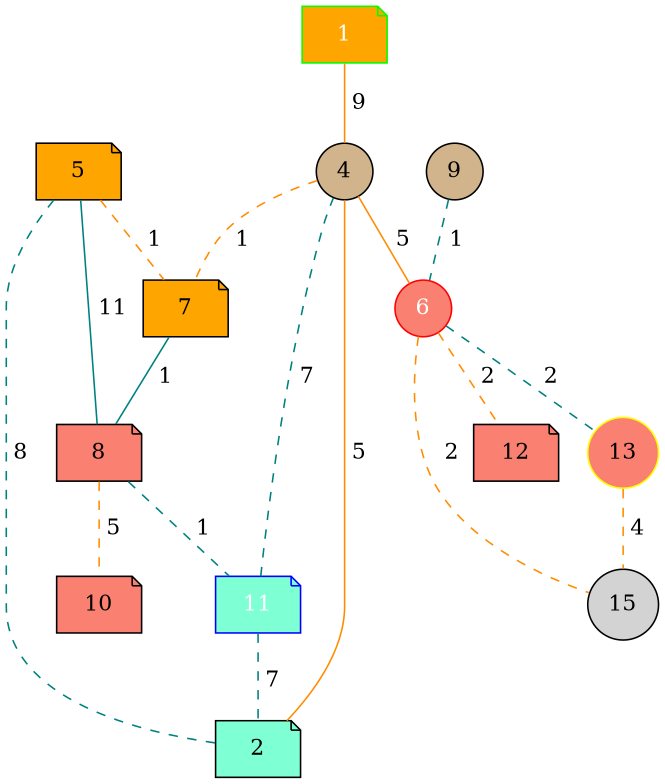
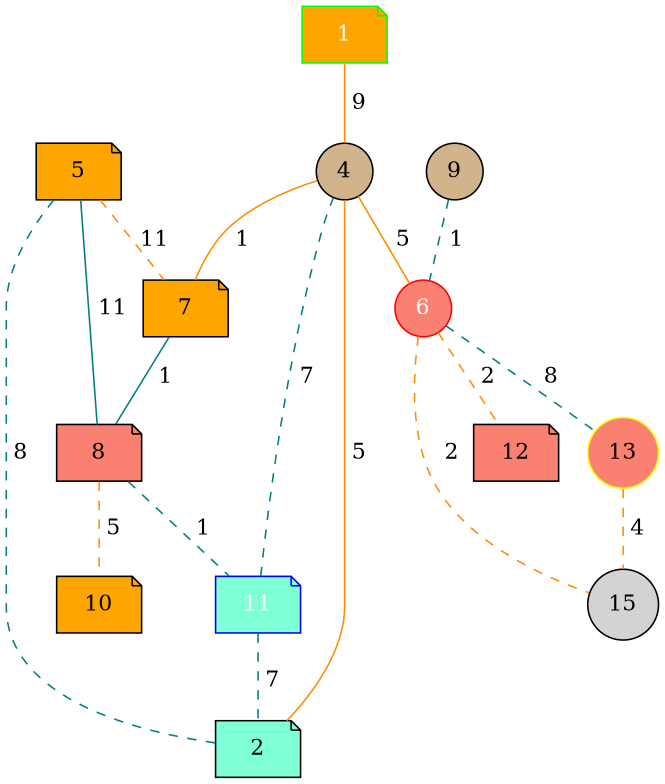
(244, 216) -> (244, 216)
(151, 240) -> (151, 240)
(548, 377) -> (548, 377)
(99, 605) -> (99, 605)
